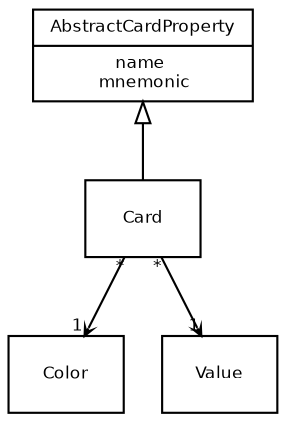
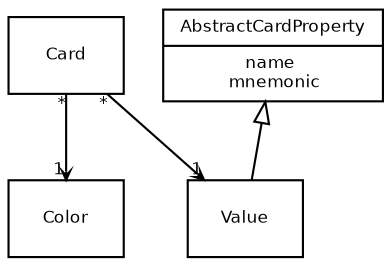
(143, 152) -> (257, 152)
